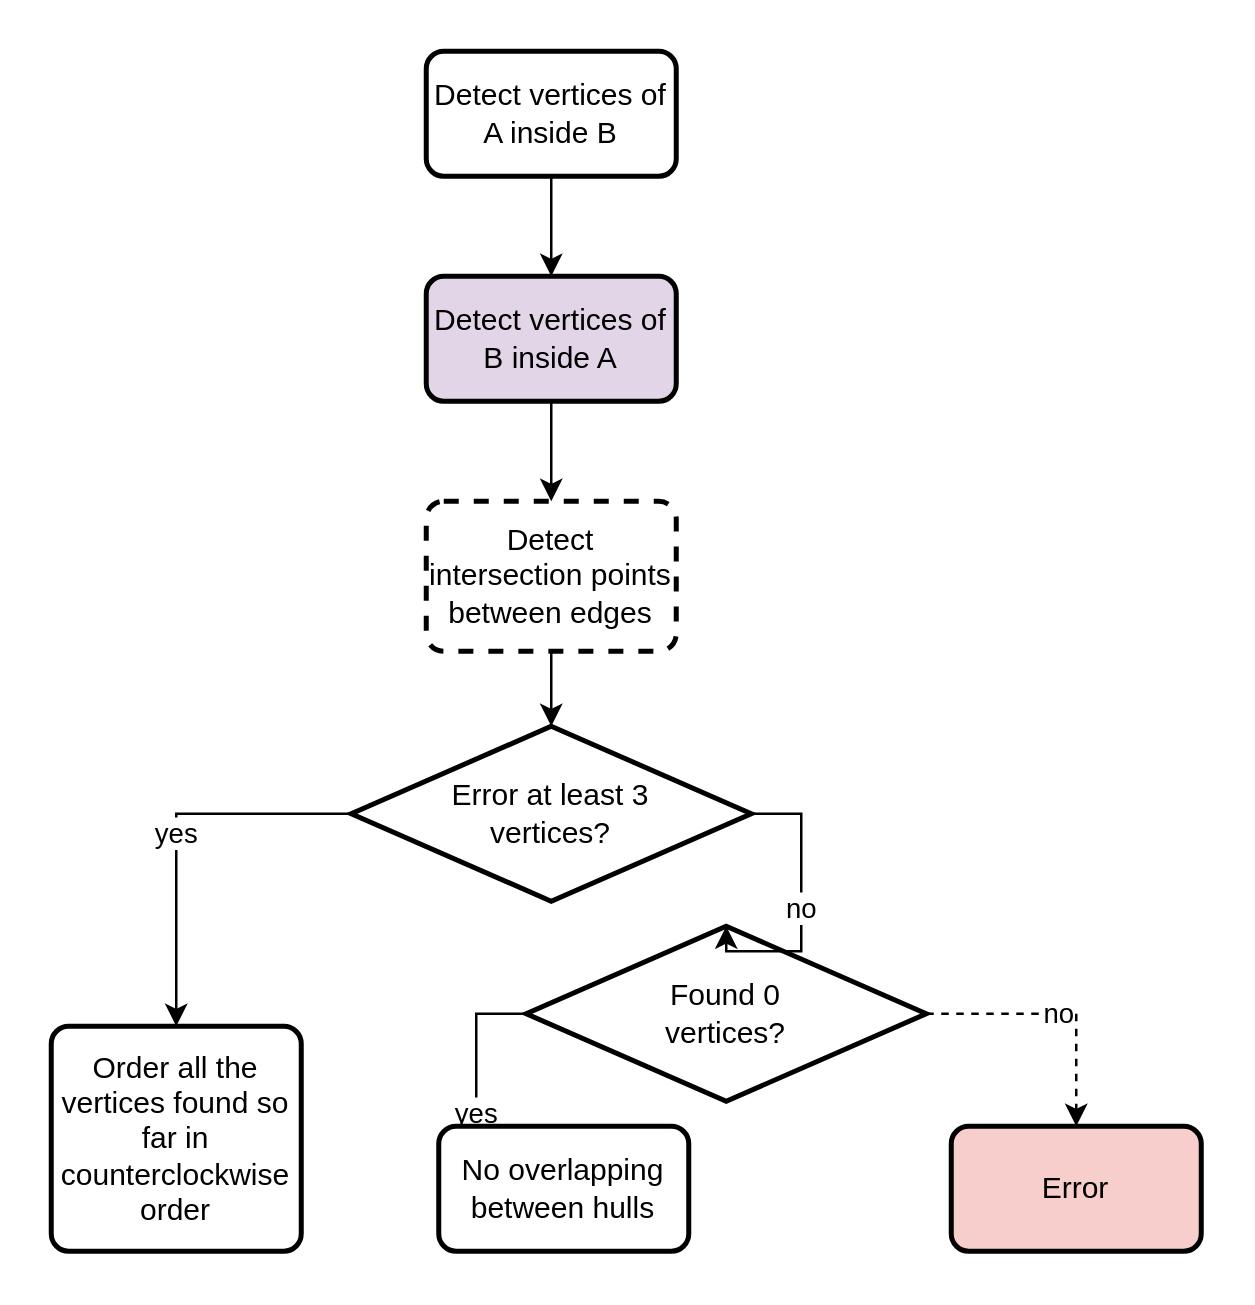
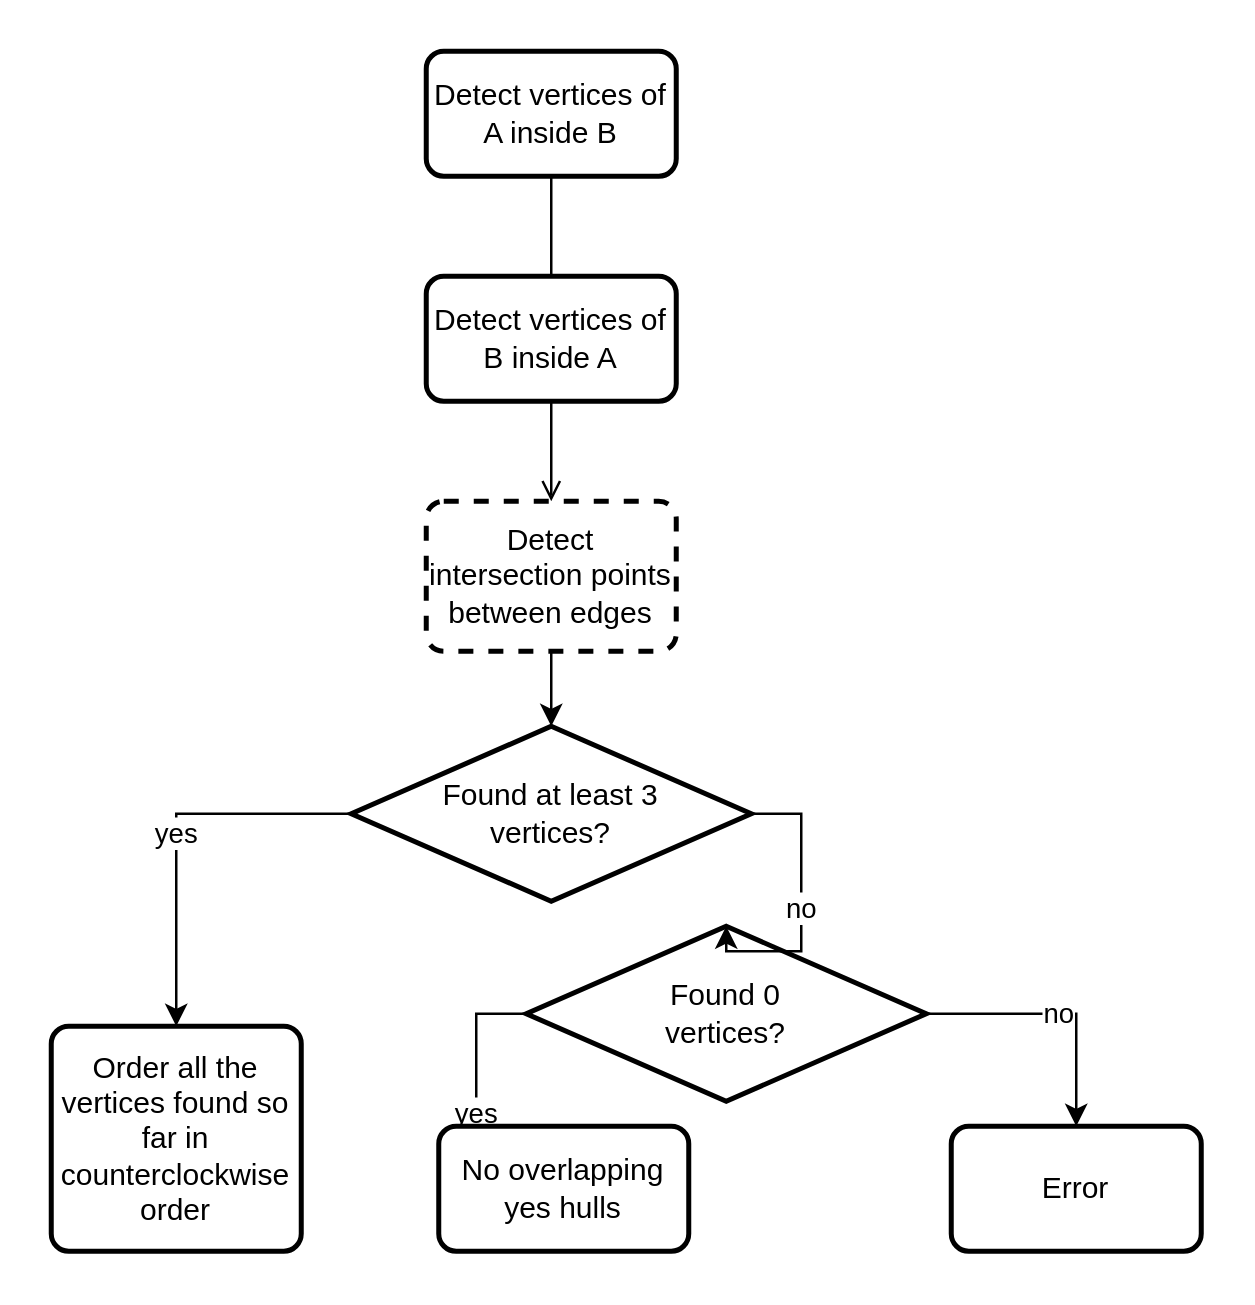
(551, 258) -> (551, 265)
(551, 339) -> (551, 339)
(551, 483) -> (551, 487)
(551, 814) -> (551, 814)
(987, 1014) -> (987, 1014)
(564, 1189) -> (564, 1189)
(1076, 1189) -> (1076, 1189)
